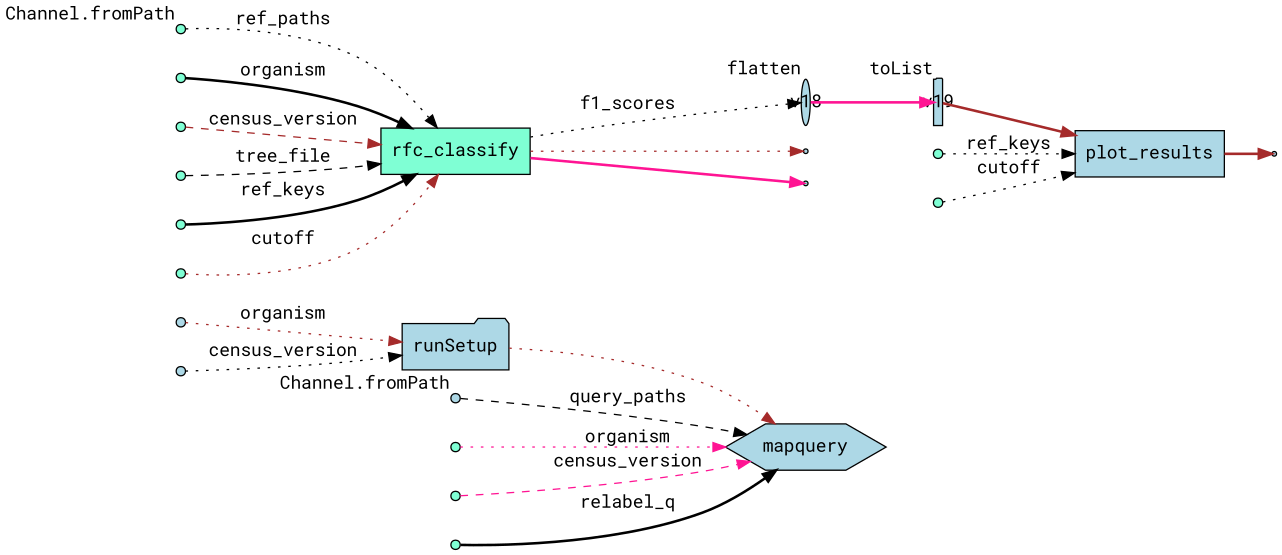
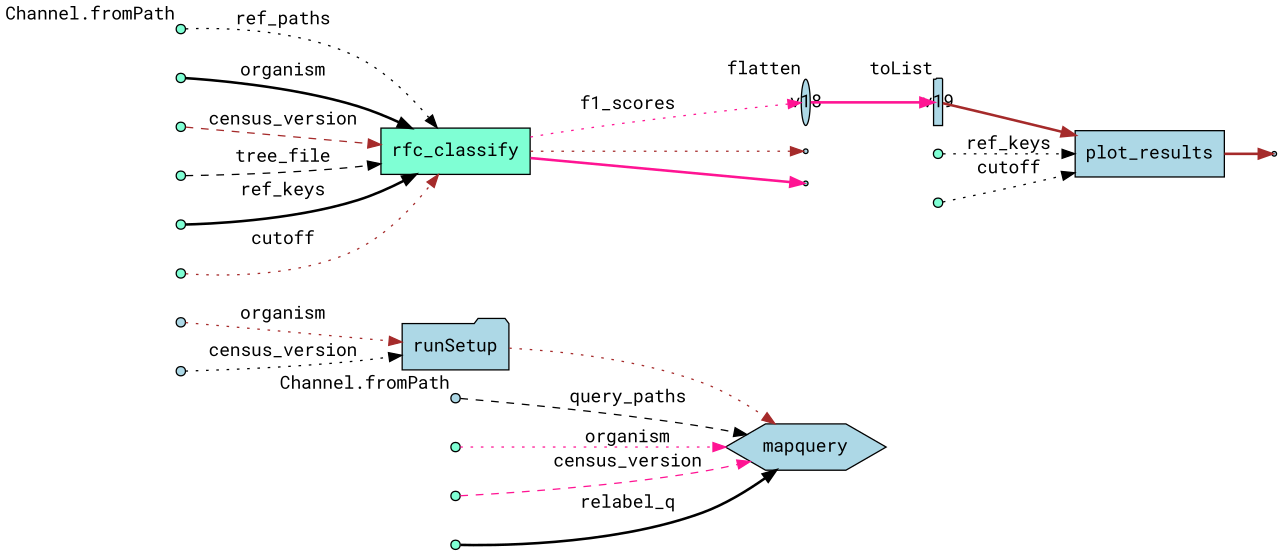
(659, 119) -> (659, 119)
